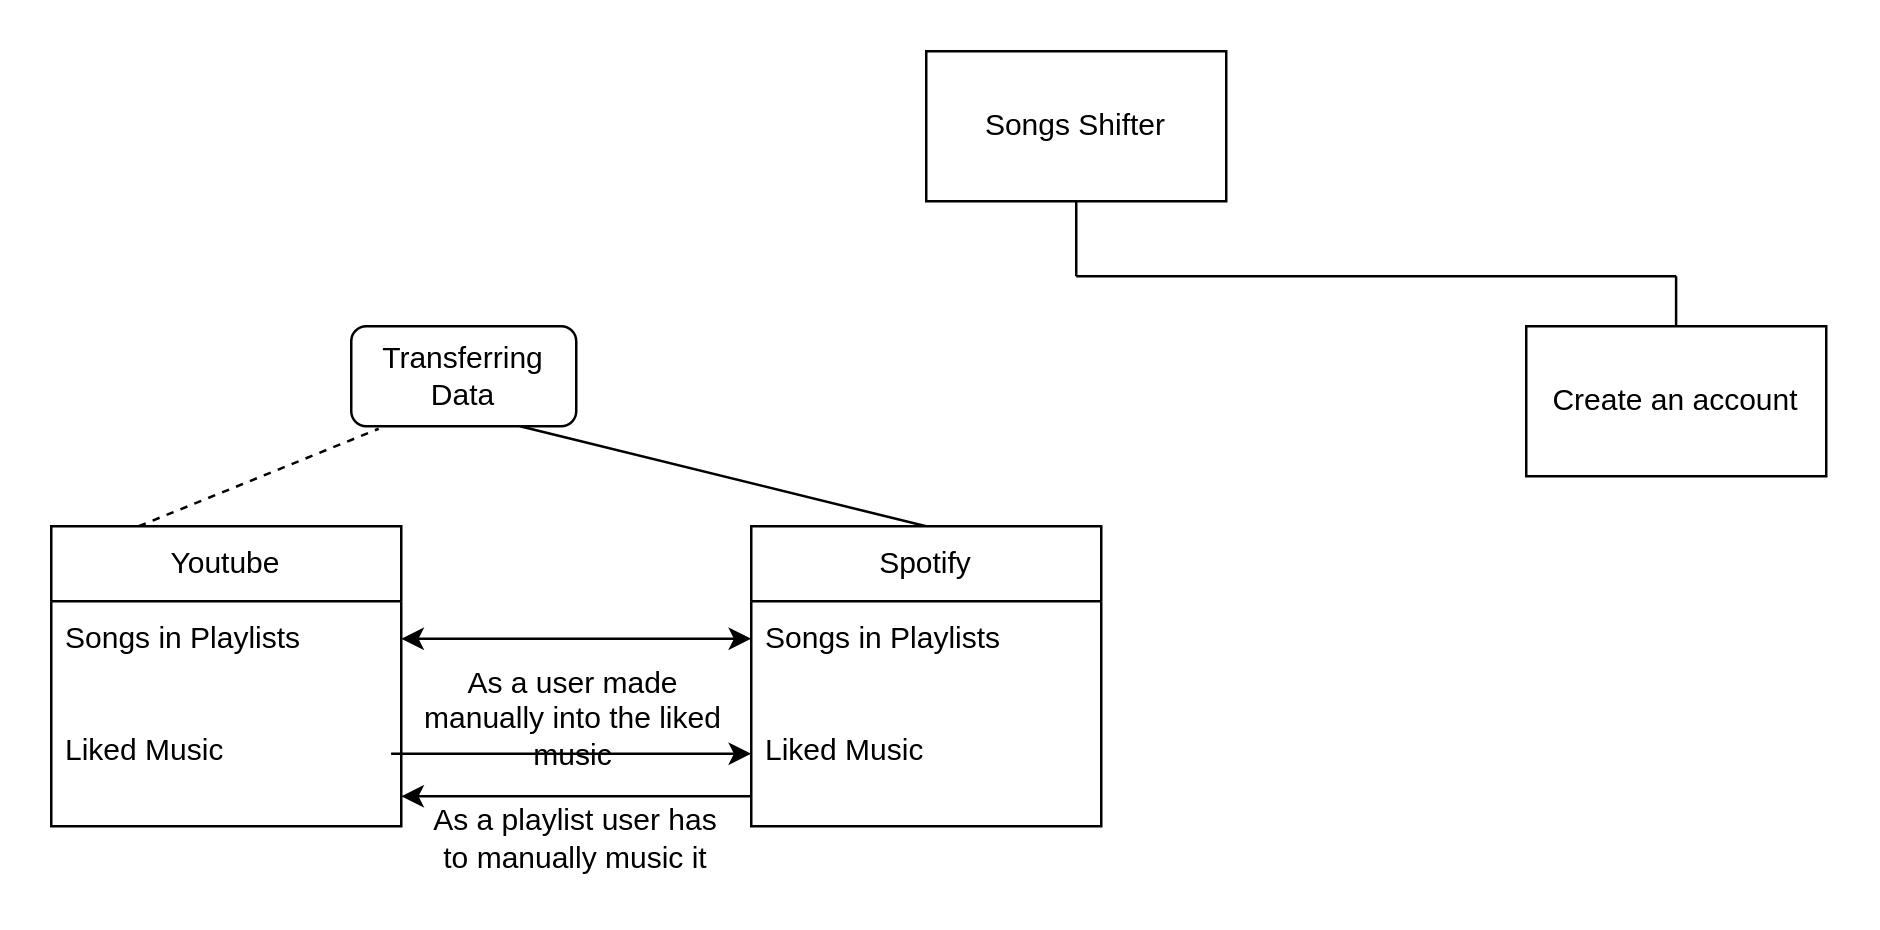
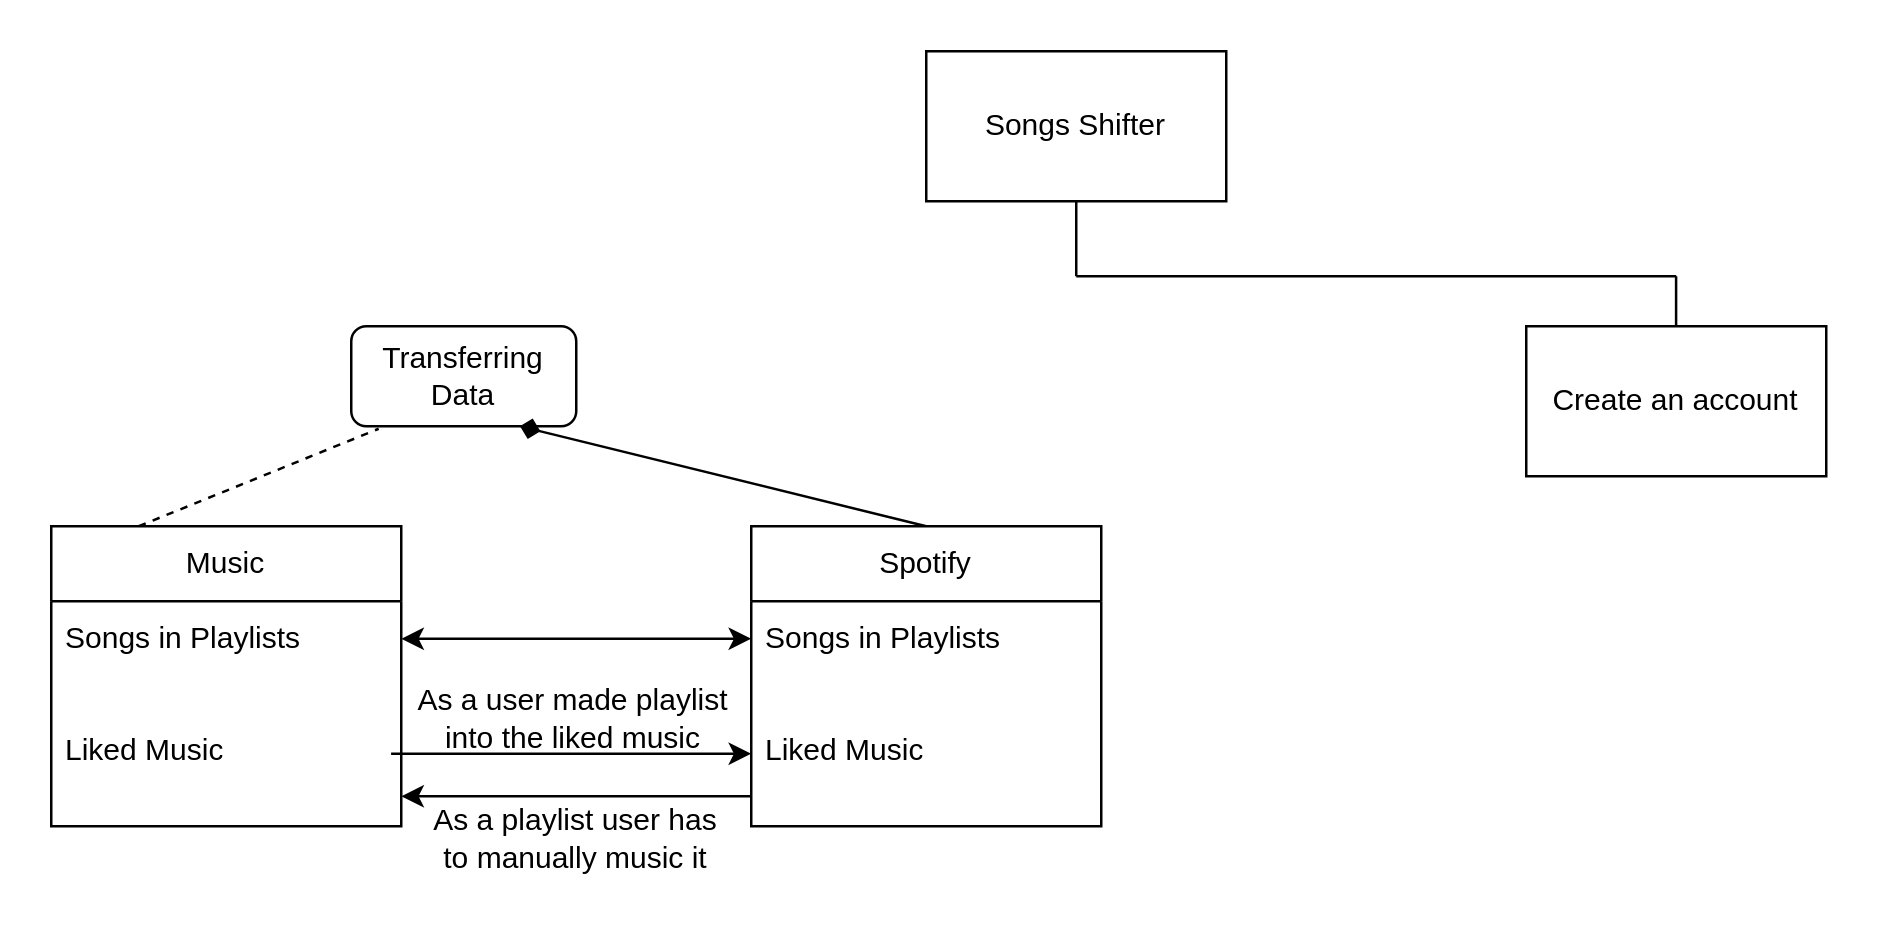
(530, 429) -> (540, 431)
(226, 564) -> (226, 564)
(574, 719) -> (574, 719)
